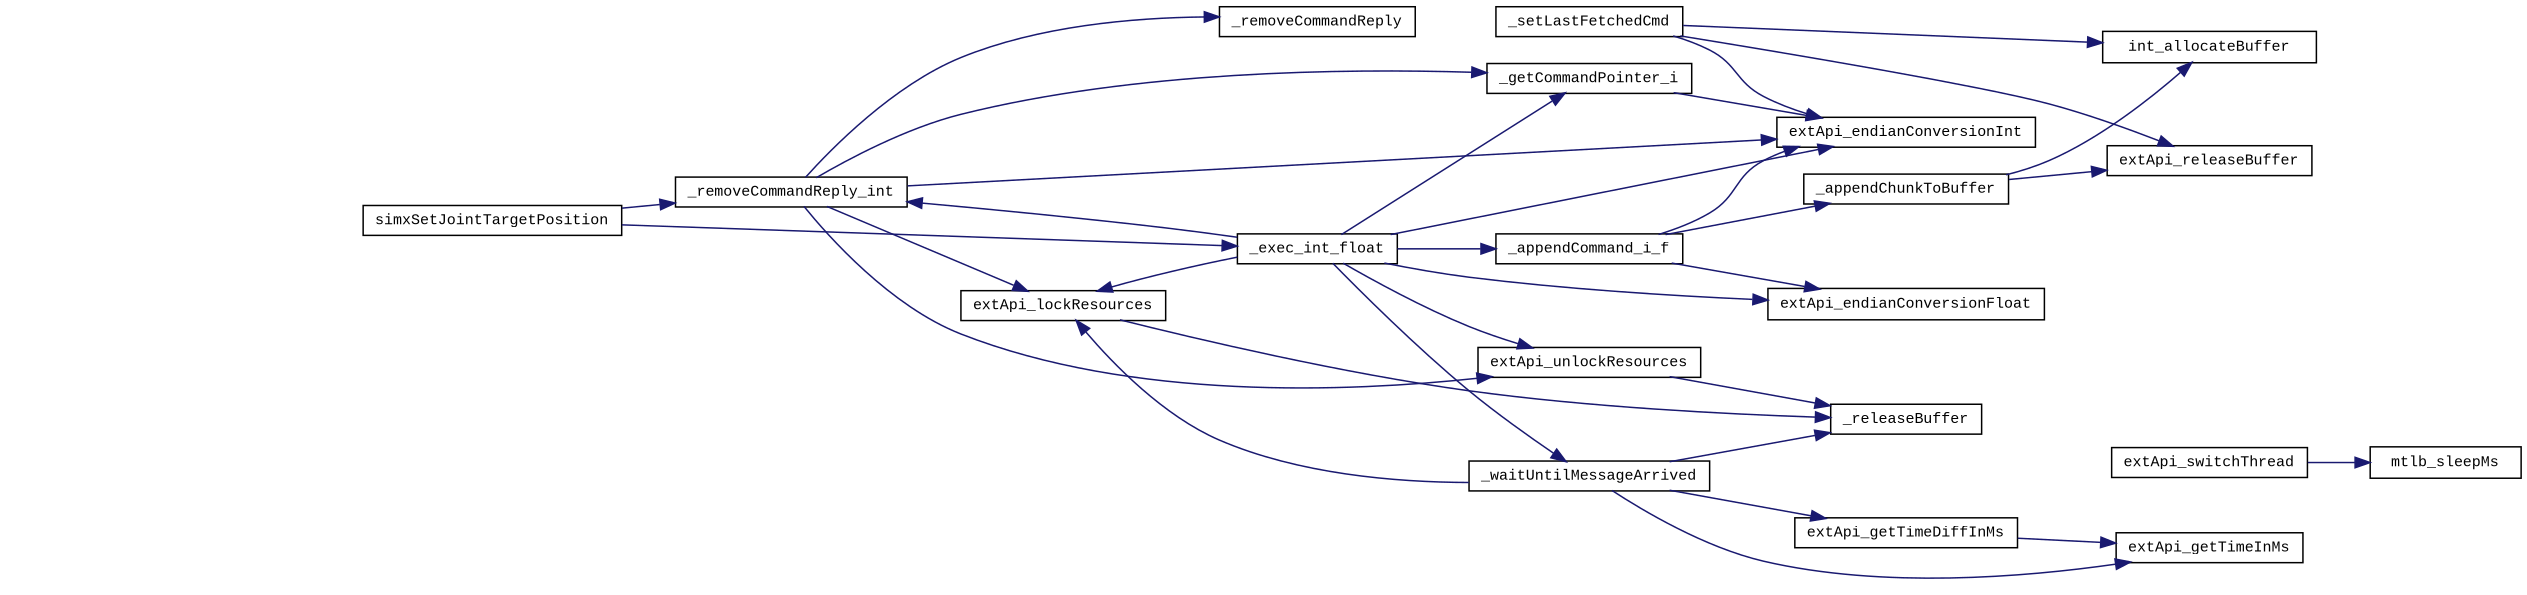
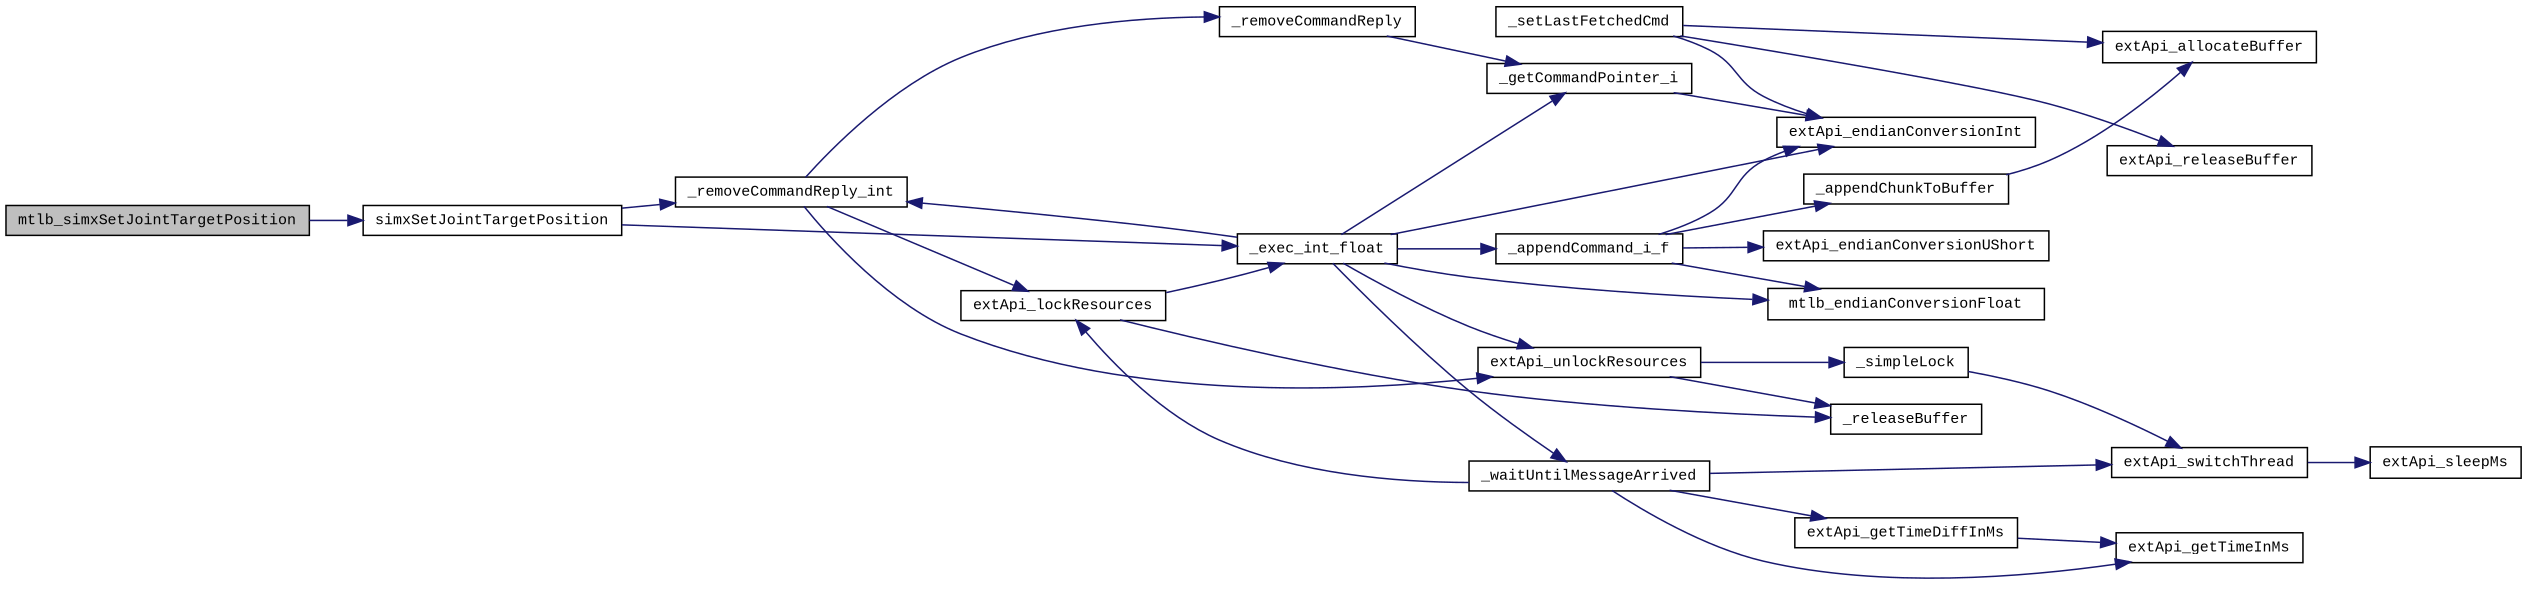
(2210, 47) -> (2210, 47)
(1136, 84) -> (1446, 49)
(1334, 163) -> none
(2050, 176) -> none
none -> (158, 220)
none -> (1906, 246)
(1174, 271) -> (1218, 281)
(1906, 304) -> (1906, 304)
none -> (1906, 362)
(1742, 449) -> (1903, 469)
(2446, 463) -> (2446, 463)
